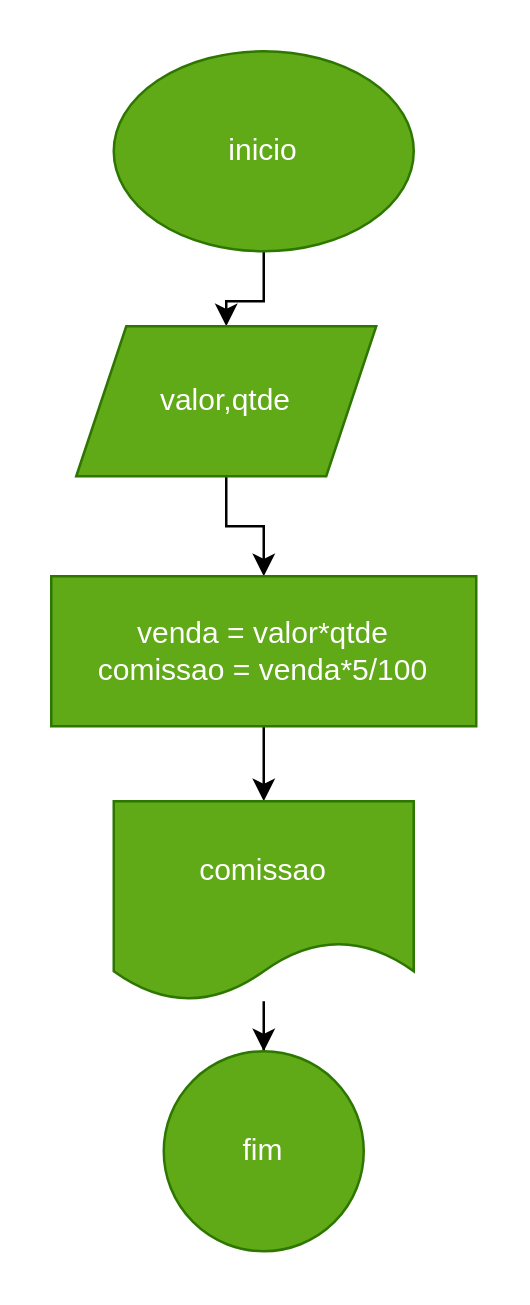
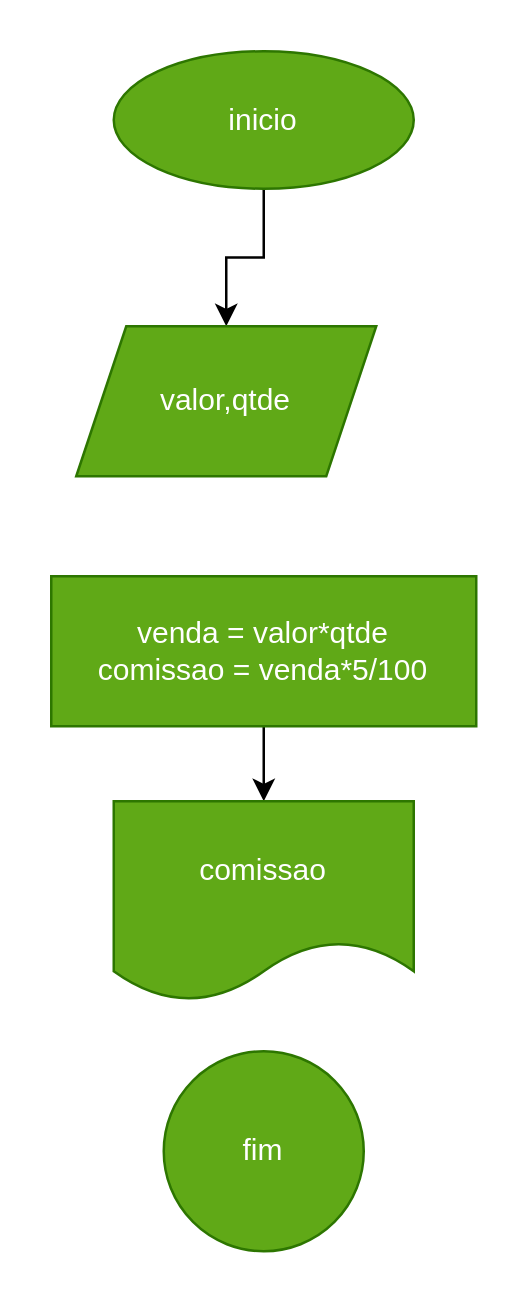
(264, 151) -> (264, 120)
(236, 526) -> none
(264, 1034) -> none
